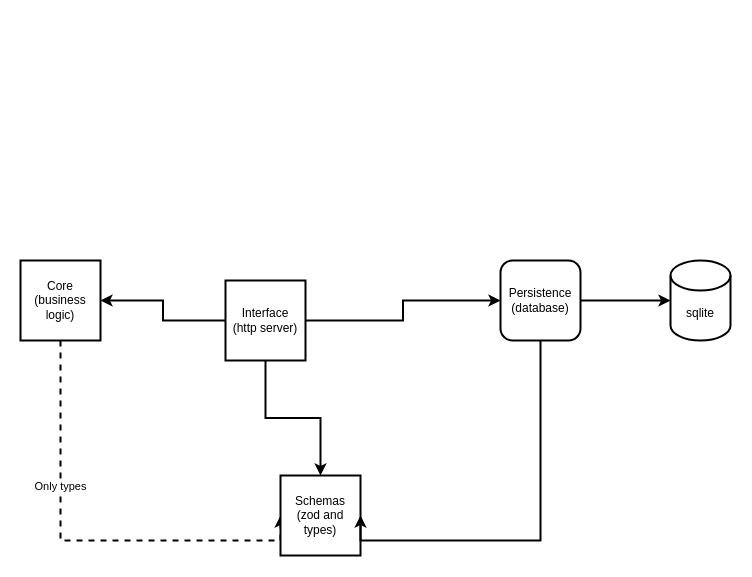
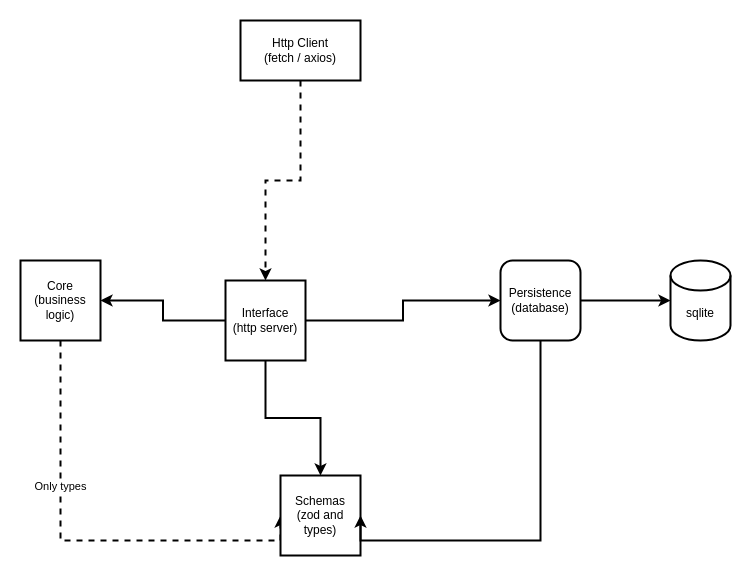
none -> (301, 51)
none -> (288, 181)
